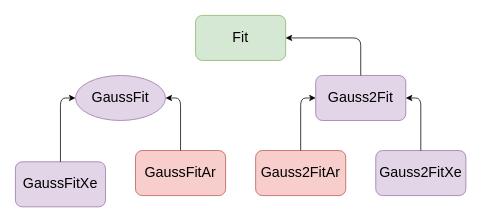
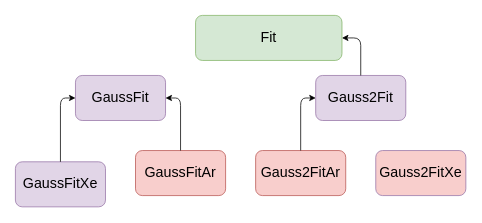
(240, 38) -> (269, 38)
(120, 98) -> (120, 98)
(420, 120) -> none
(420, 173) -> (420, 173)
